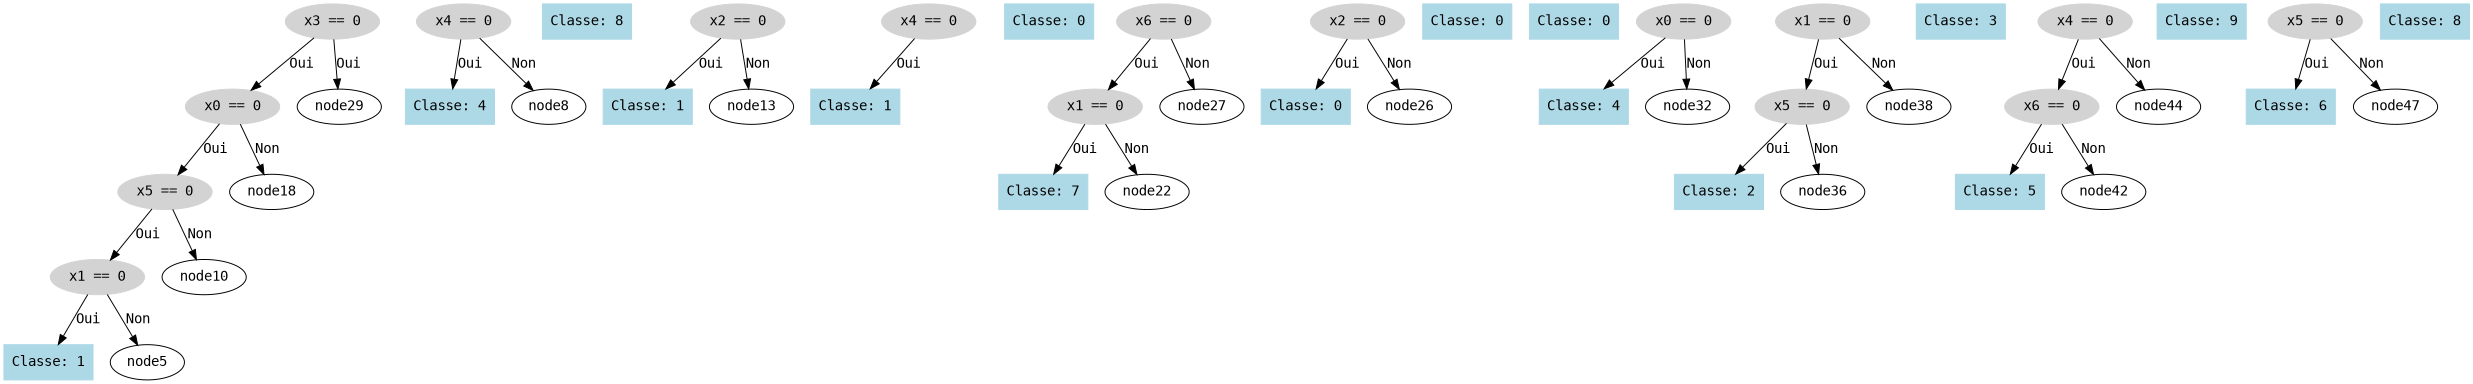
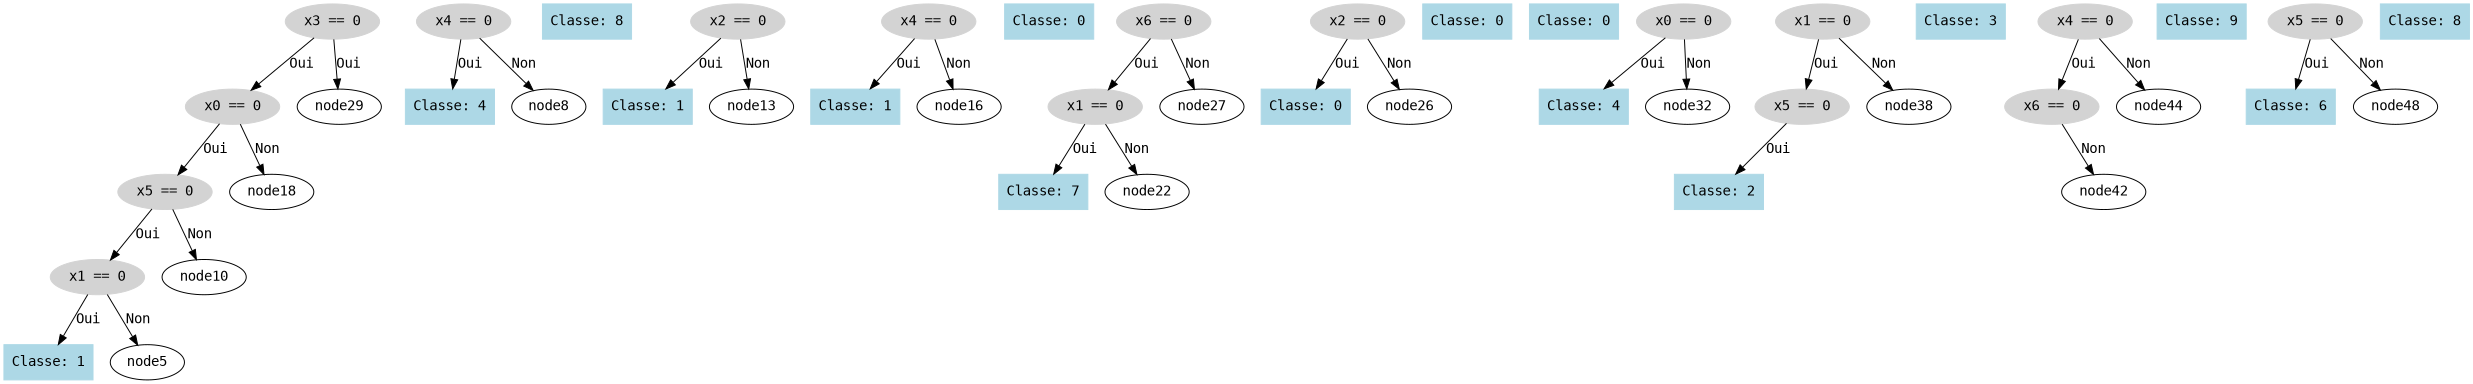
none -> (959, 107)
(2396, 107) -> (2396, 107)
(1823, 192) -> none
(2000, 192) -> none
